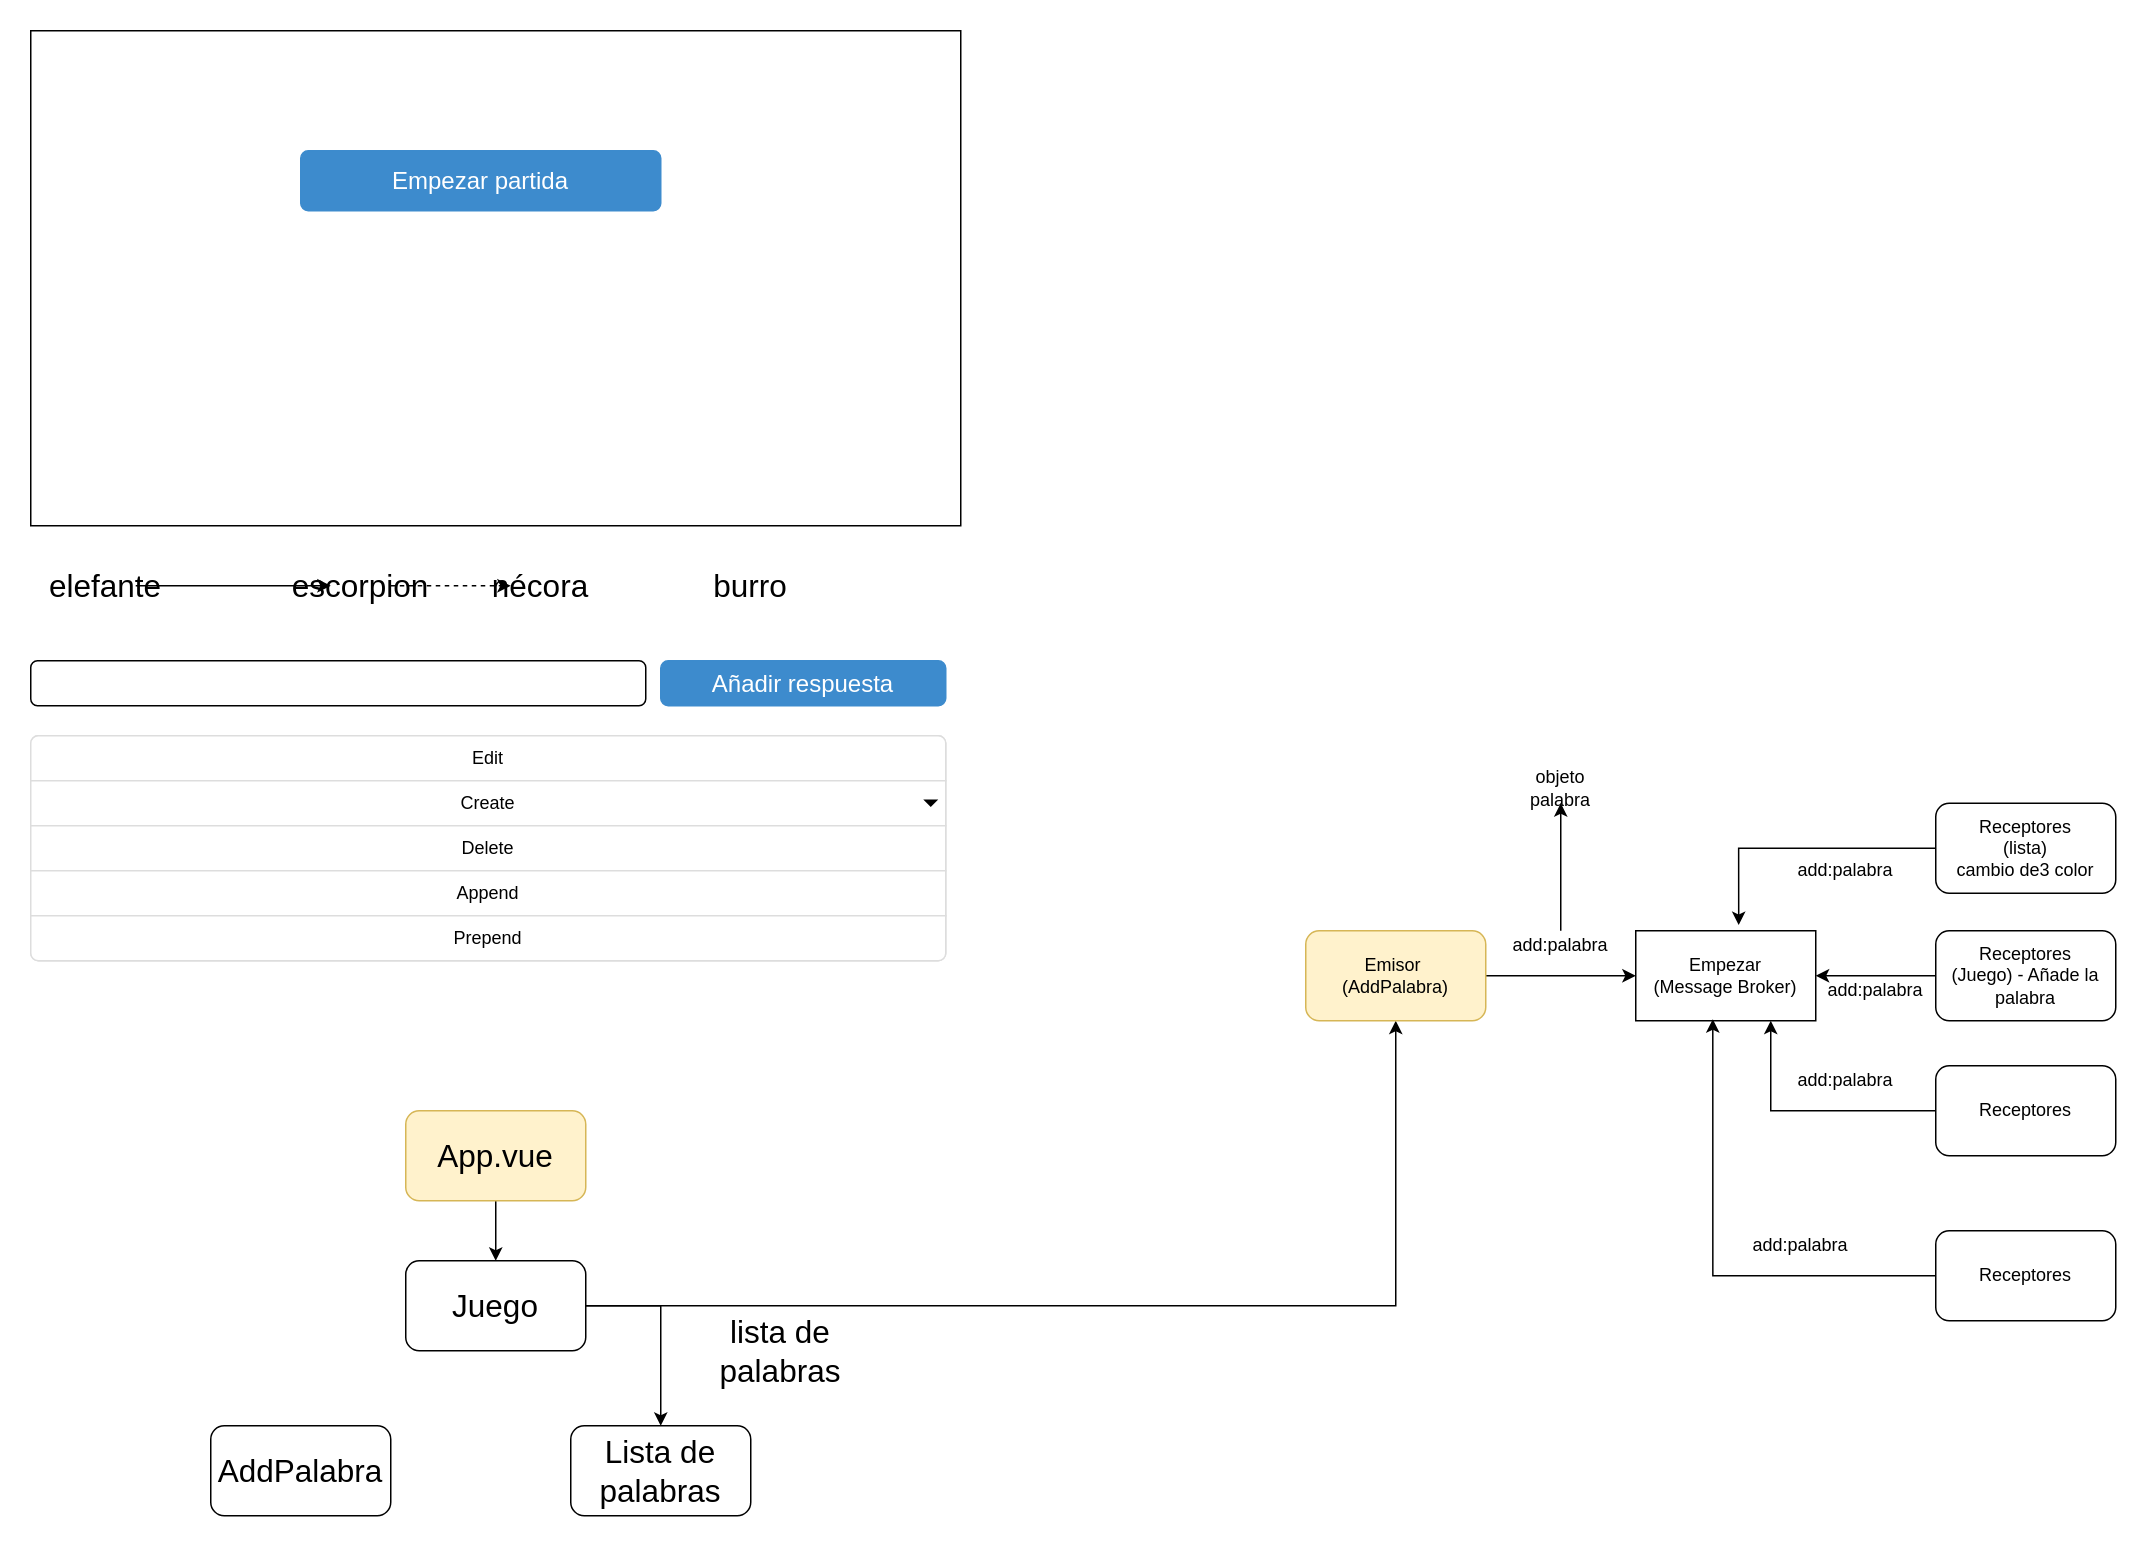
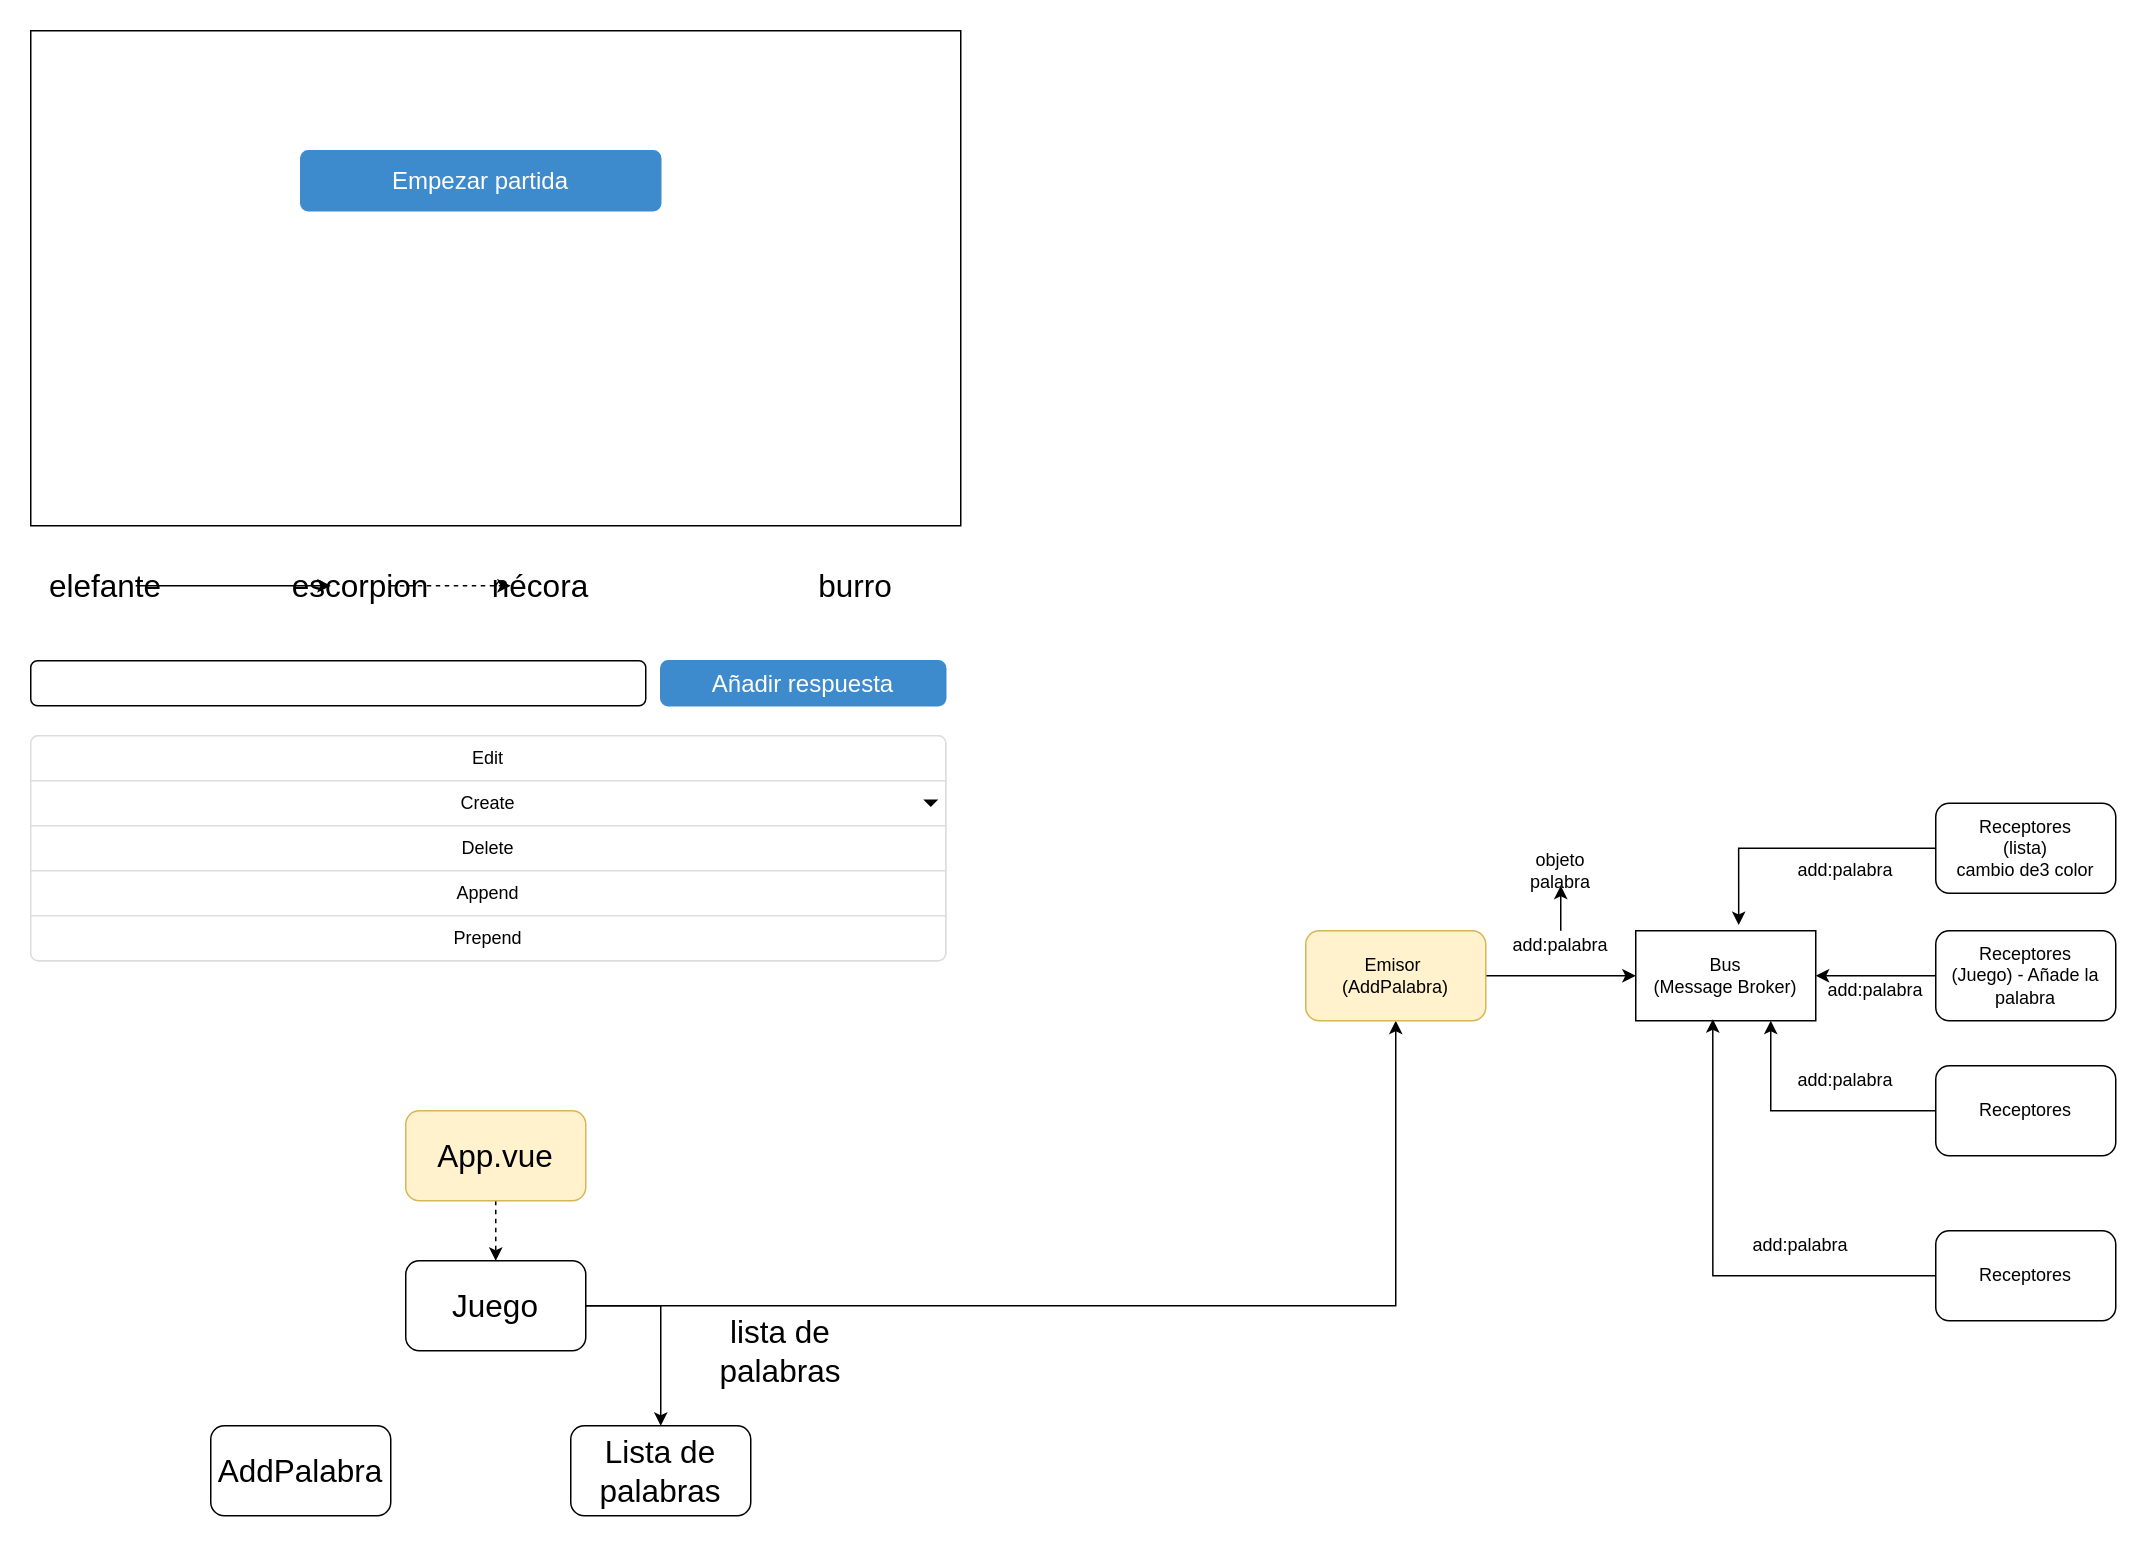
(751, 586) -> (856, 586)
(1561, 788) -> (1561, 871)
(1726, 976) -> (1726, 976)
(496, 1225) -> (496, 1225)
